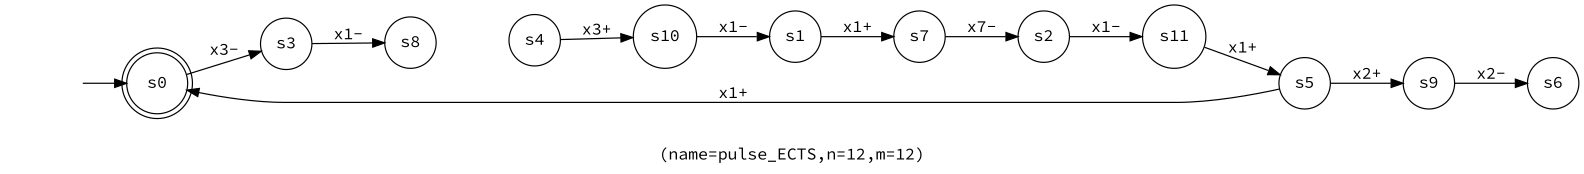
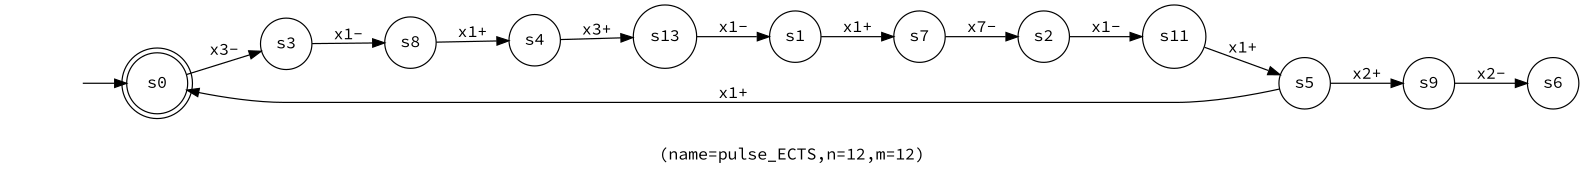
(665, 37) -> (665, 37)
none -> (467, 42)
